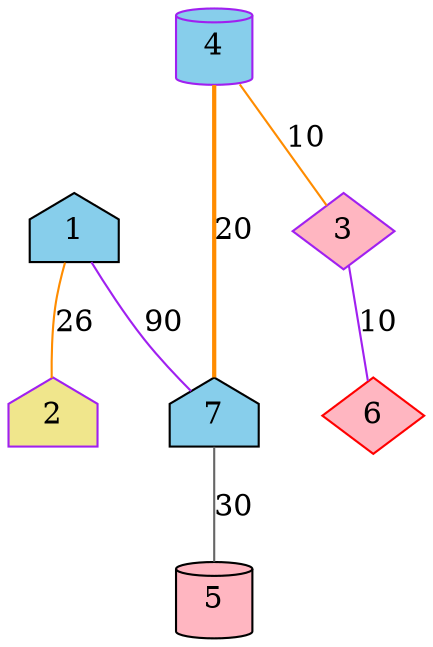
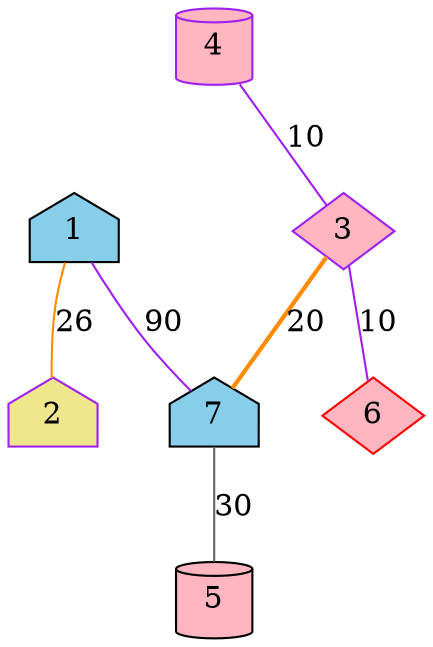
(214, 47) -> (214, 47)
(283, 145) -> (283, 145)
(214, 231) -> (280, 323)
